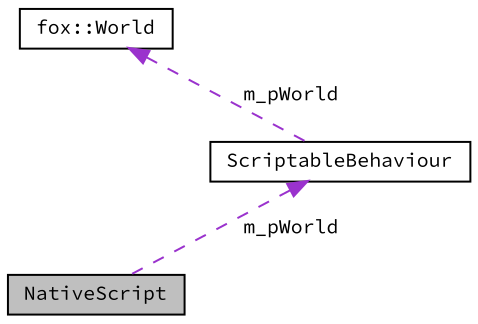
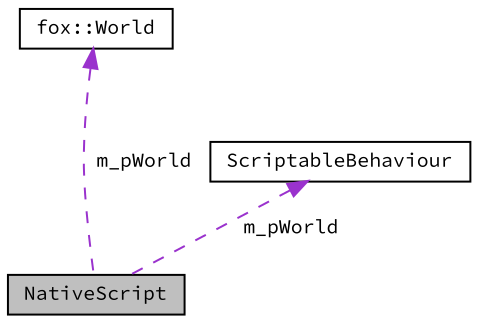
(227, 100) -> (84, 172)
